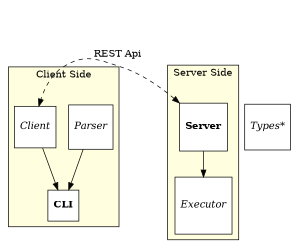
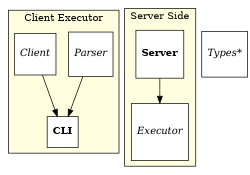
(103, 61) -> none
(64, 75) -> (64, 18)
